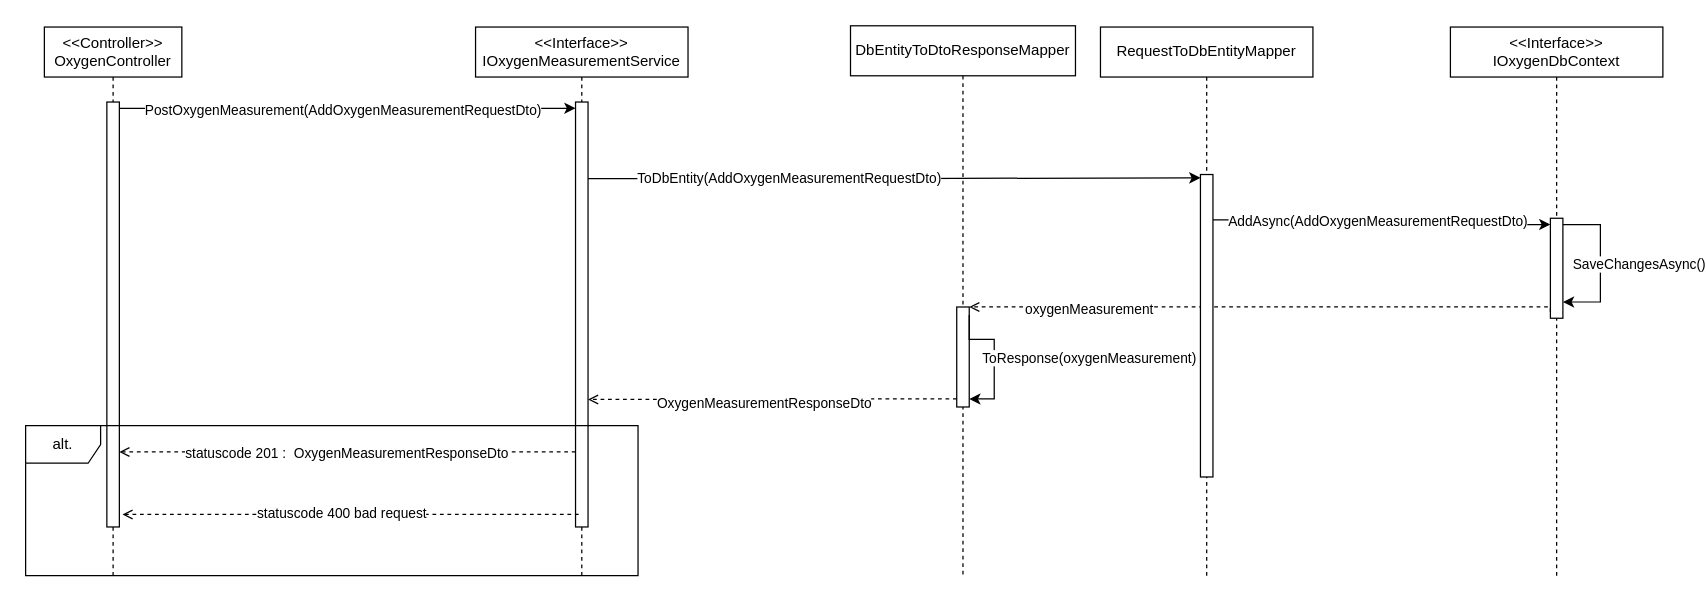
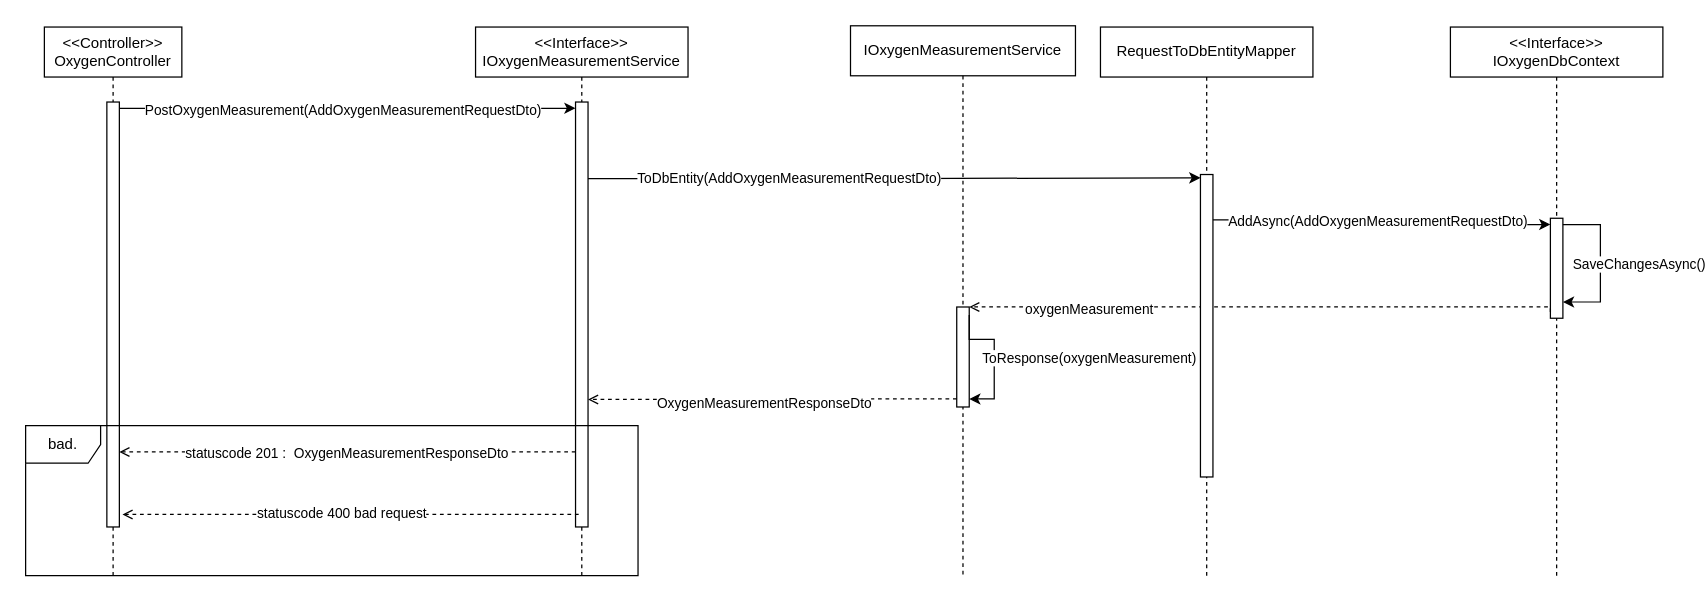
(963, 51) -> (963, 51)
(63, 444) -> (63, 444)
